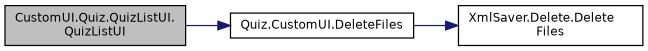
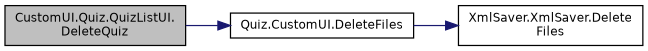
(95, 26) -> (95, 26)
(551, 26) -> (551, 26)
